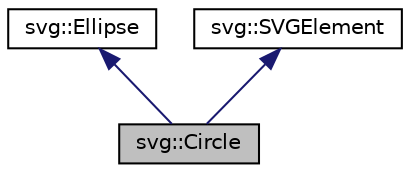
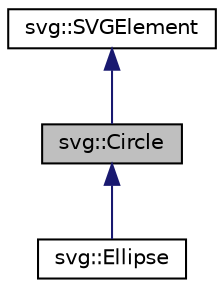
(143, 94) -> (112, 212)
